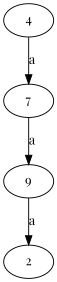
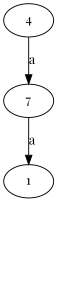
(29, 181) -> (29, 181)
(29, 262) -> none
